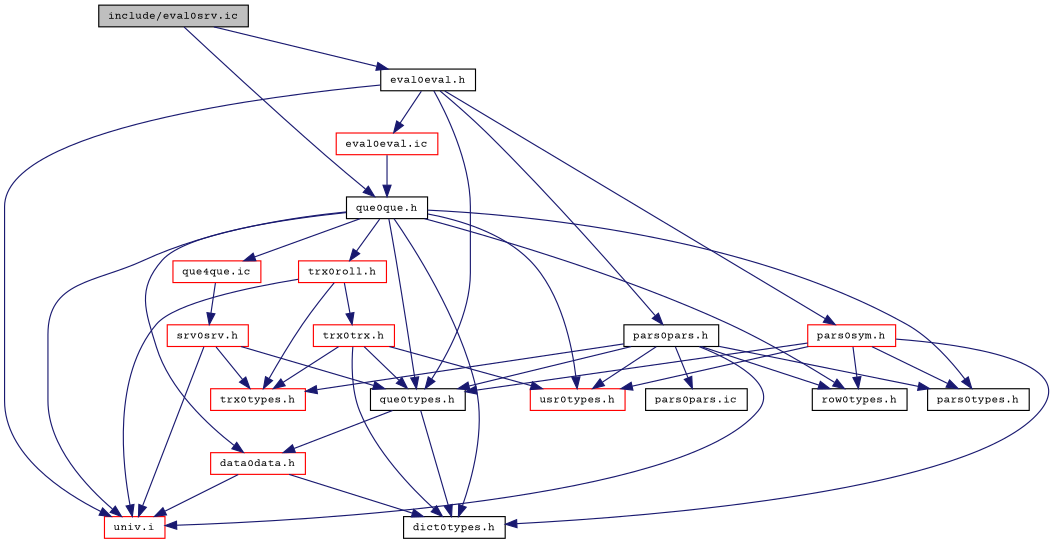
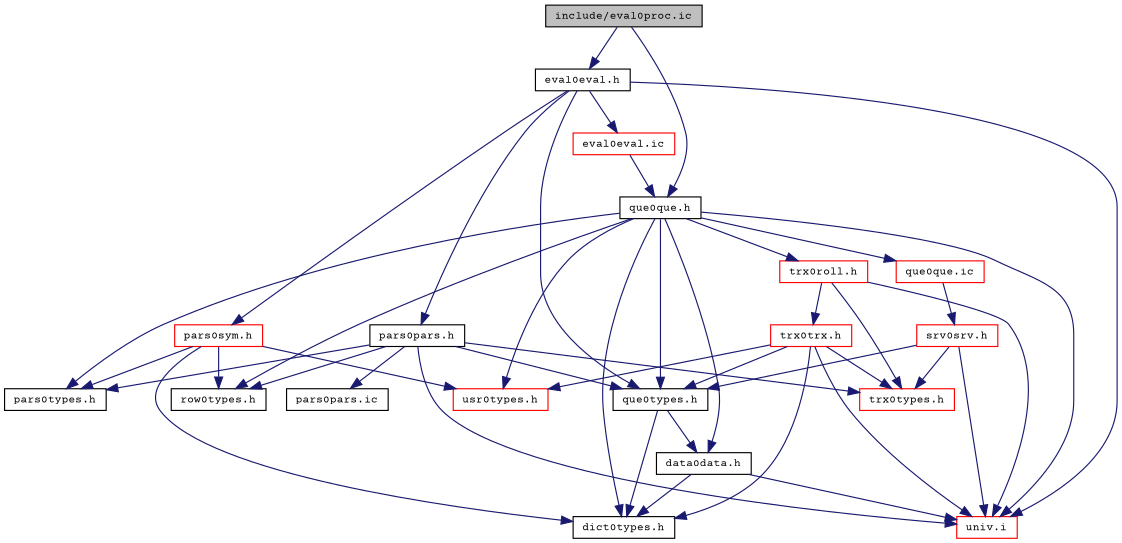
(174, 16) -> (624, 16)
(217, 272) -> (940, 272)
(636, 360) -> none
(642, 367) -> none
none -> (876, 439)
(258, 464) -> (704, 464)
